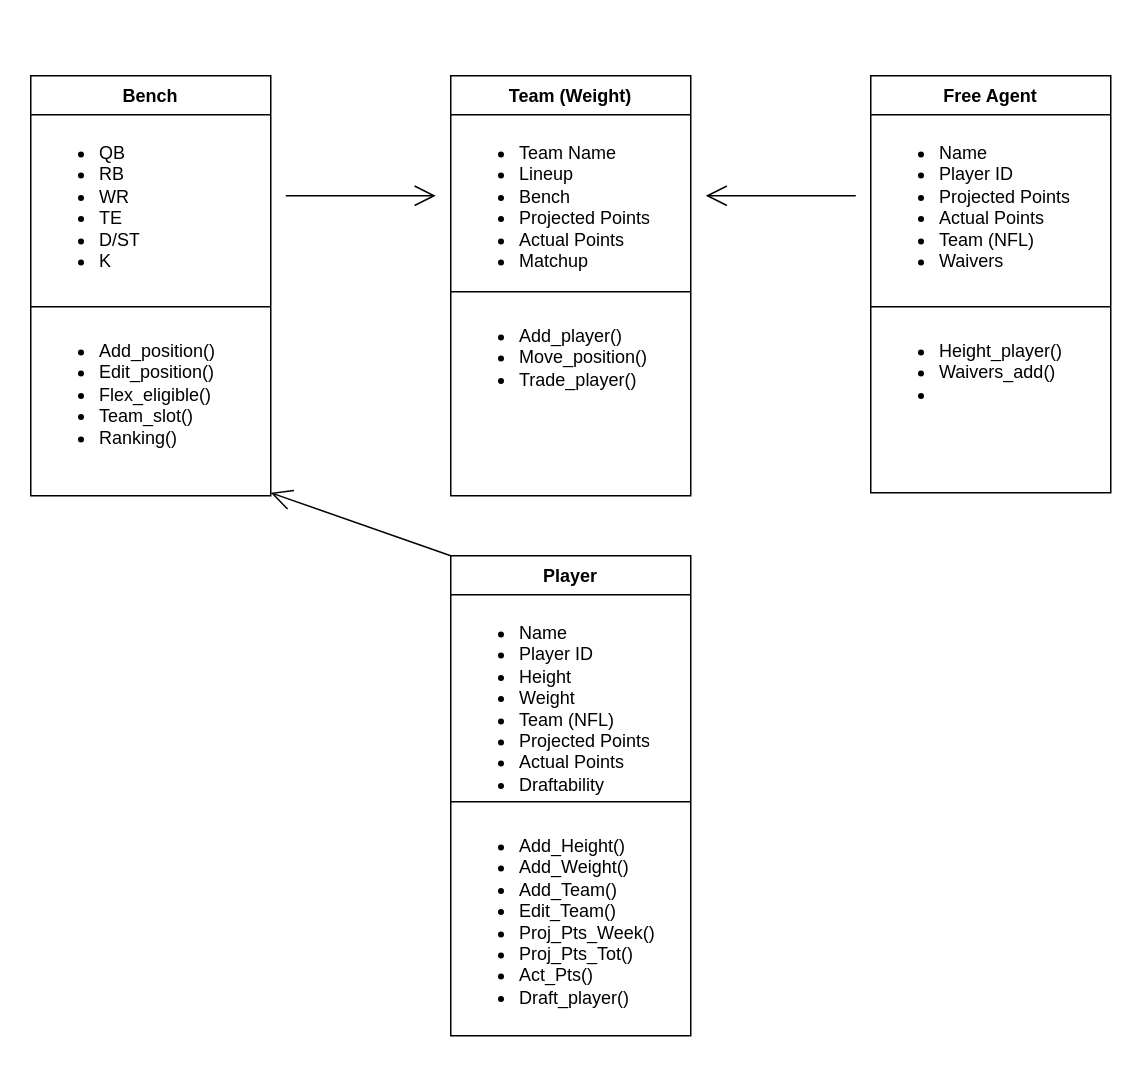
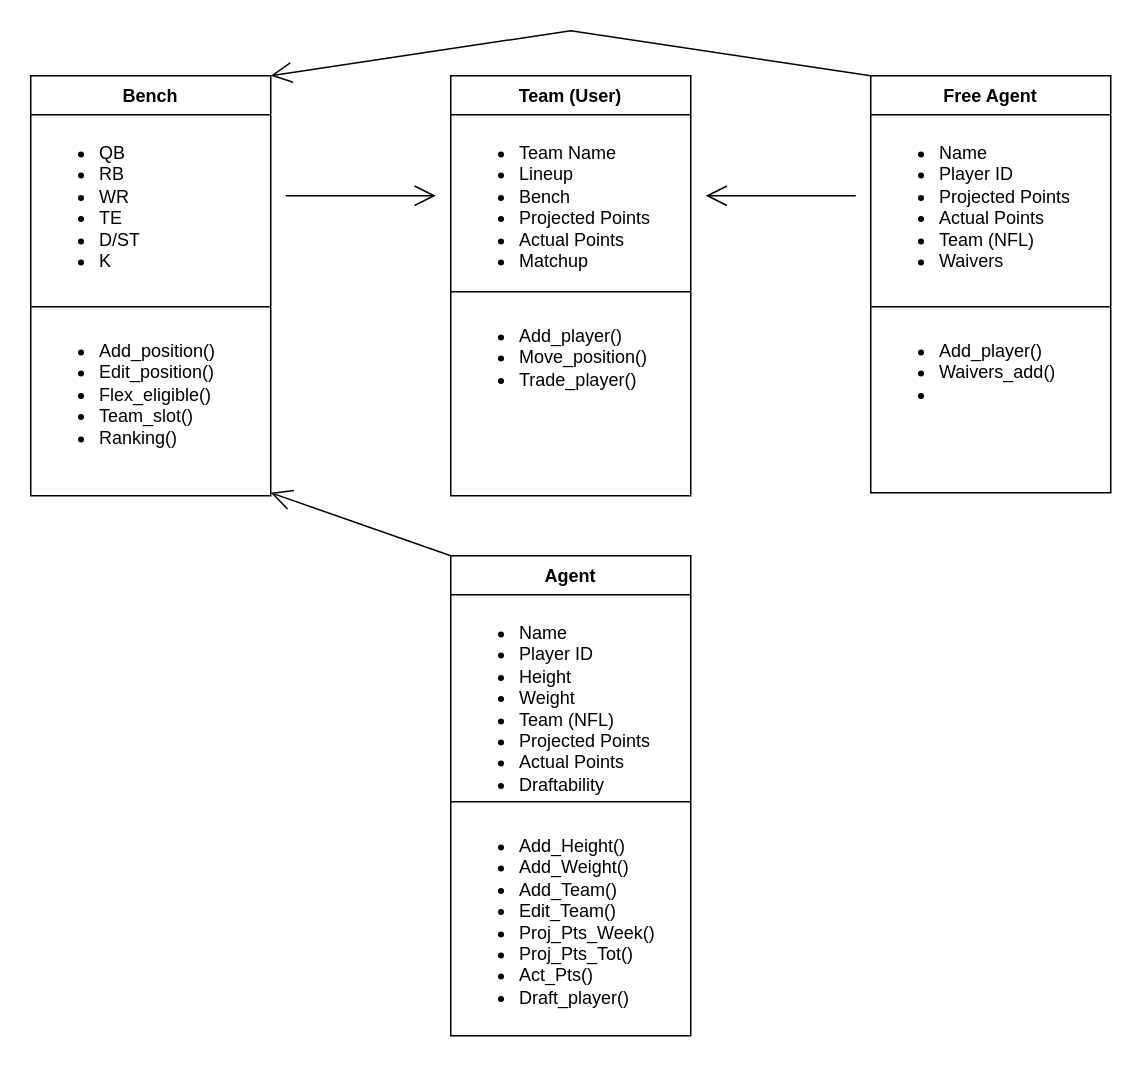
none -> (573, 31)
(571, 97) -> (571, 97)
(951, 345) -> (943, 345)
(571, 577) -> (571, 577)
